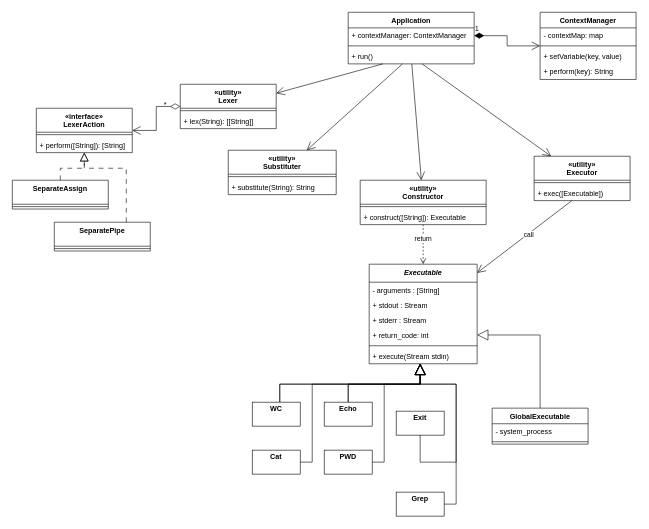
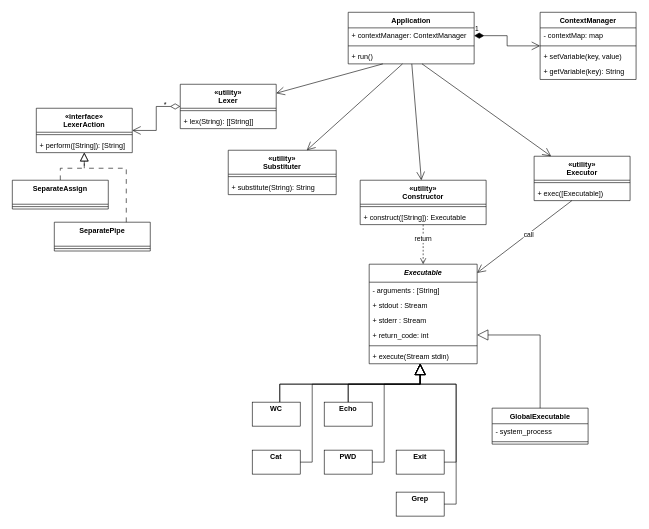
(584, 72) -> (590, 72)
(420, 423) -> (420, 462)
